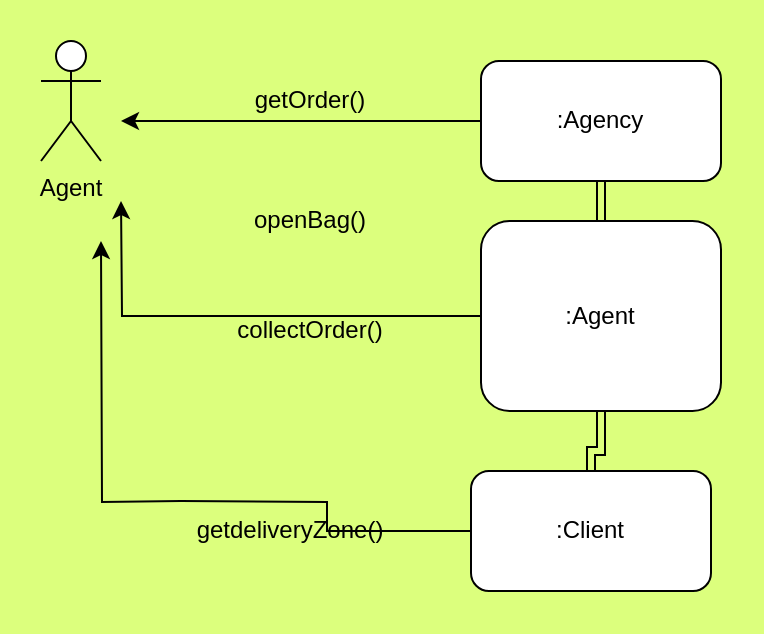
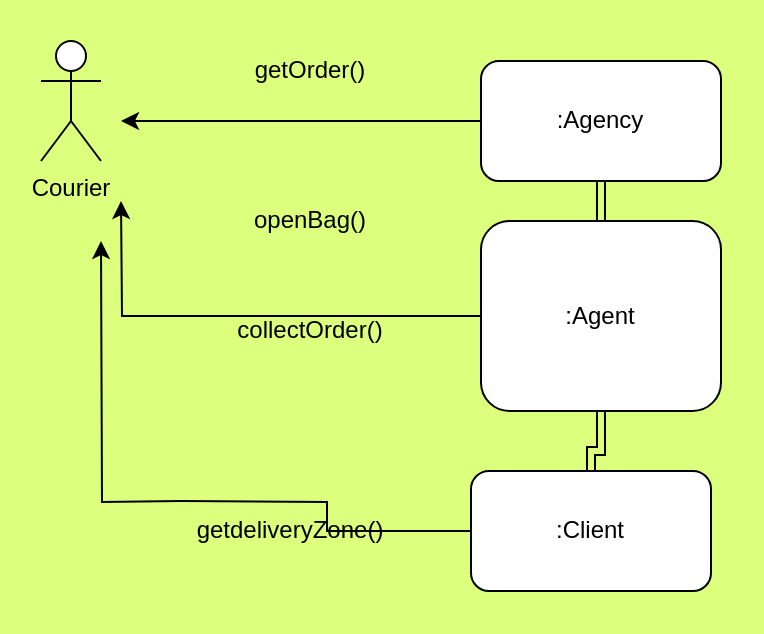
(311, 101) -> (311, 71)
(72, 189) -> (72, 189)
